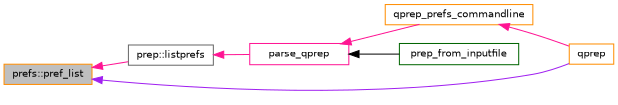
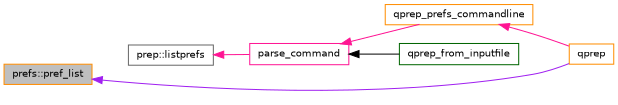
(299, 54) -> (299, 54)
(459, 54) -> (459, 54)
(115, 64) -> none
